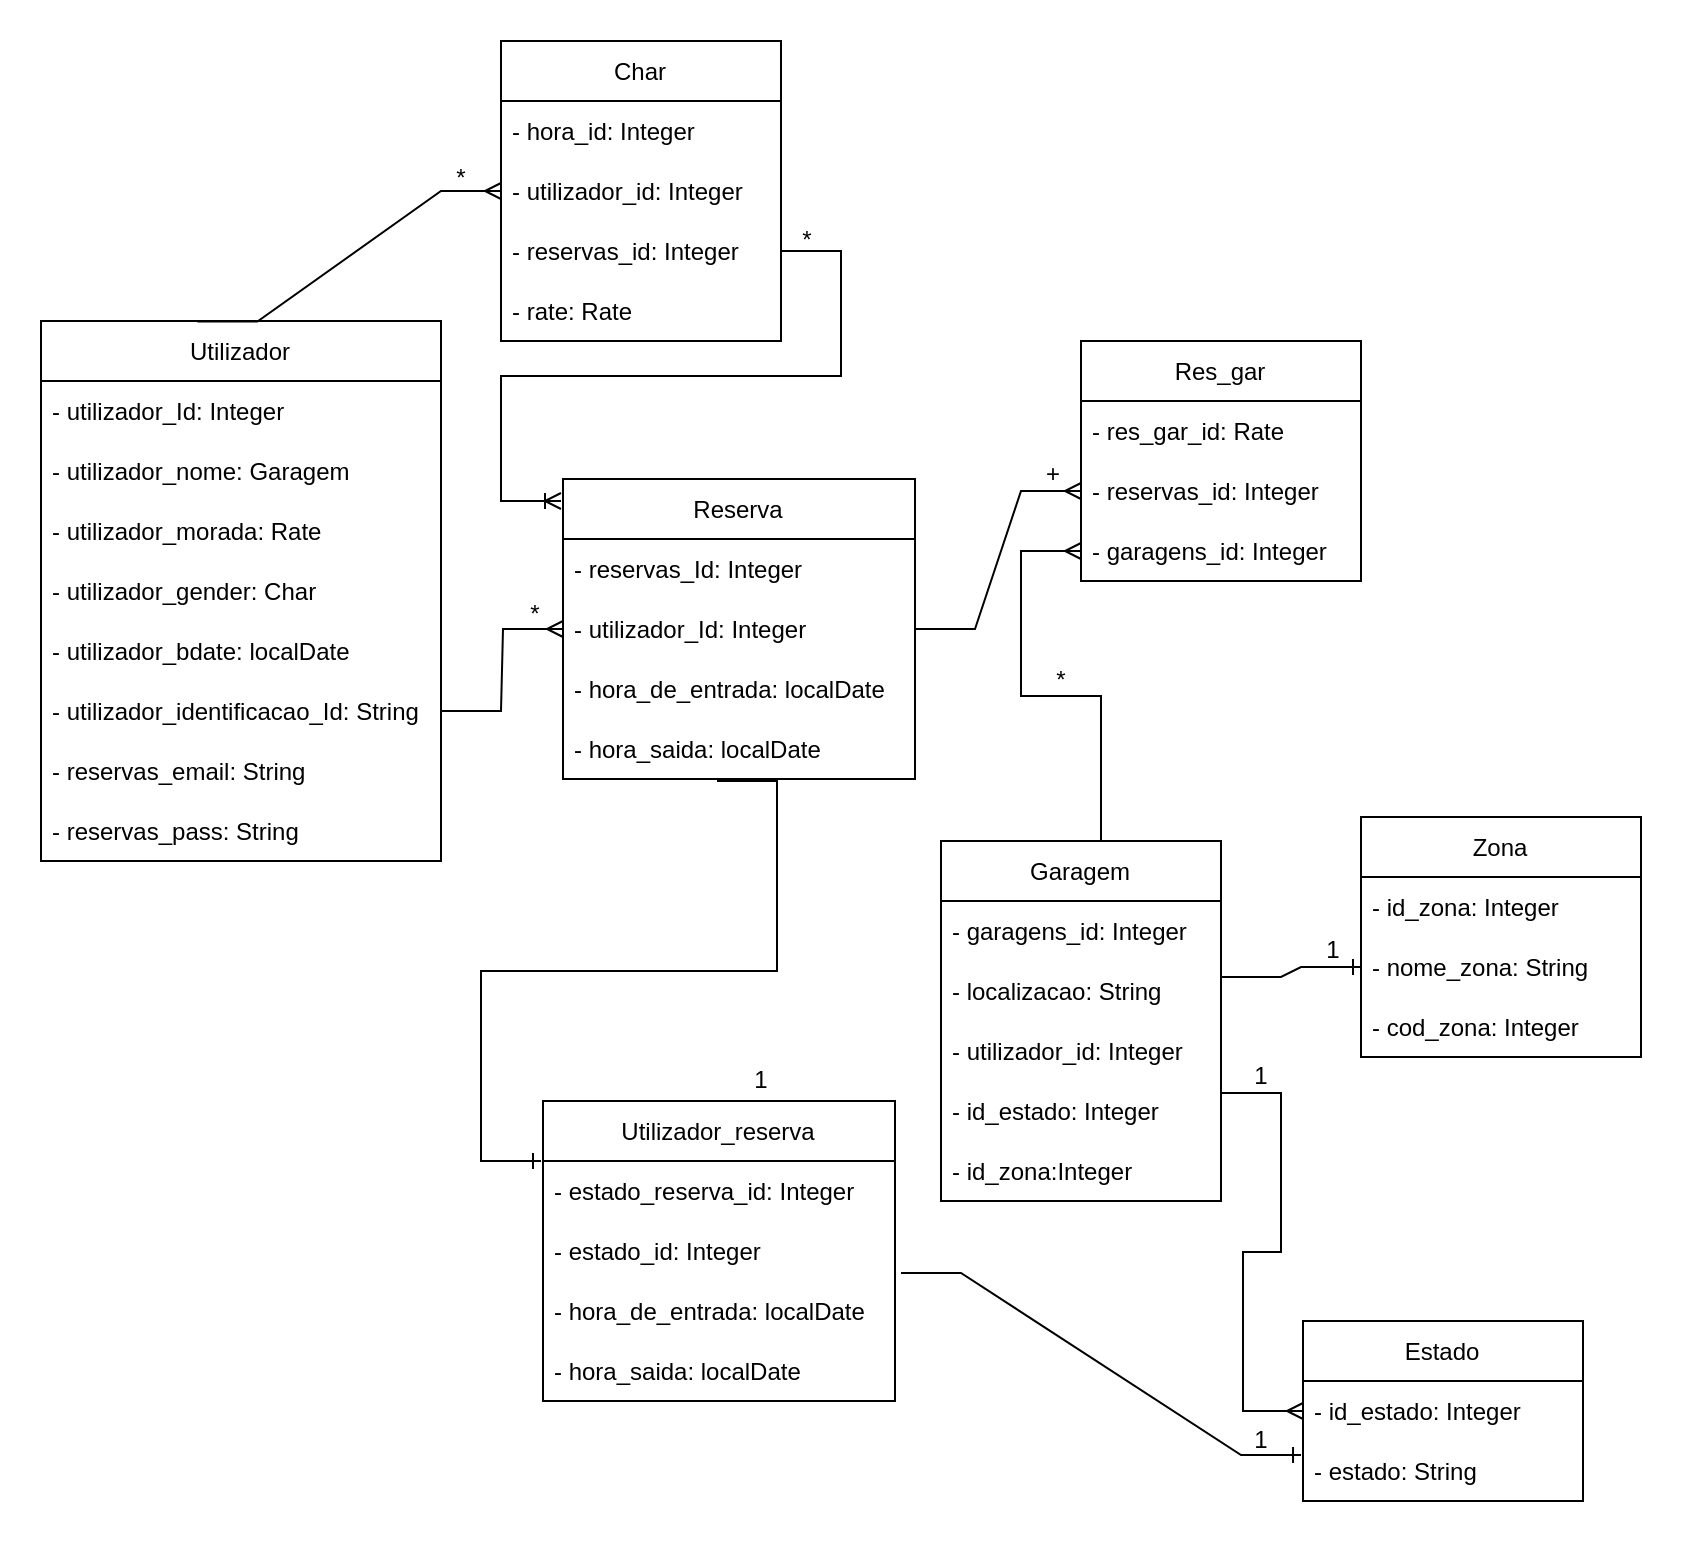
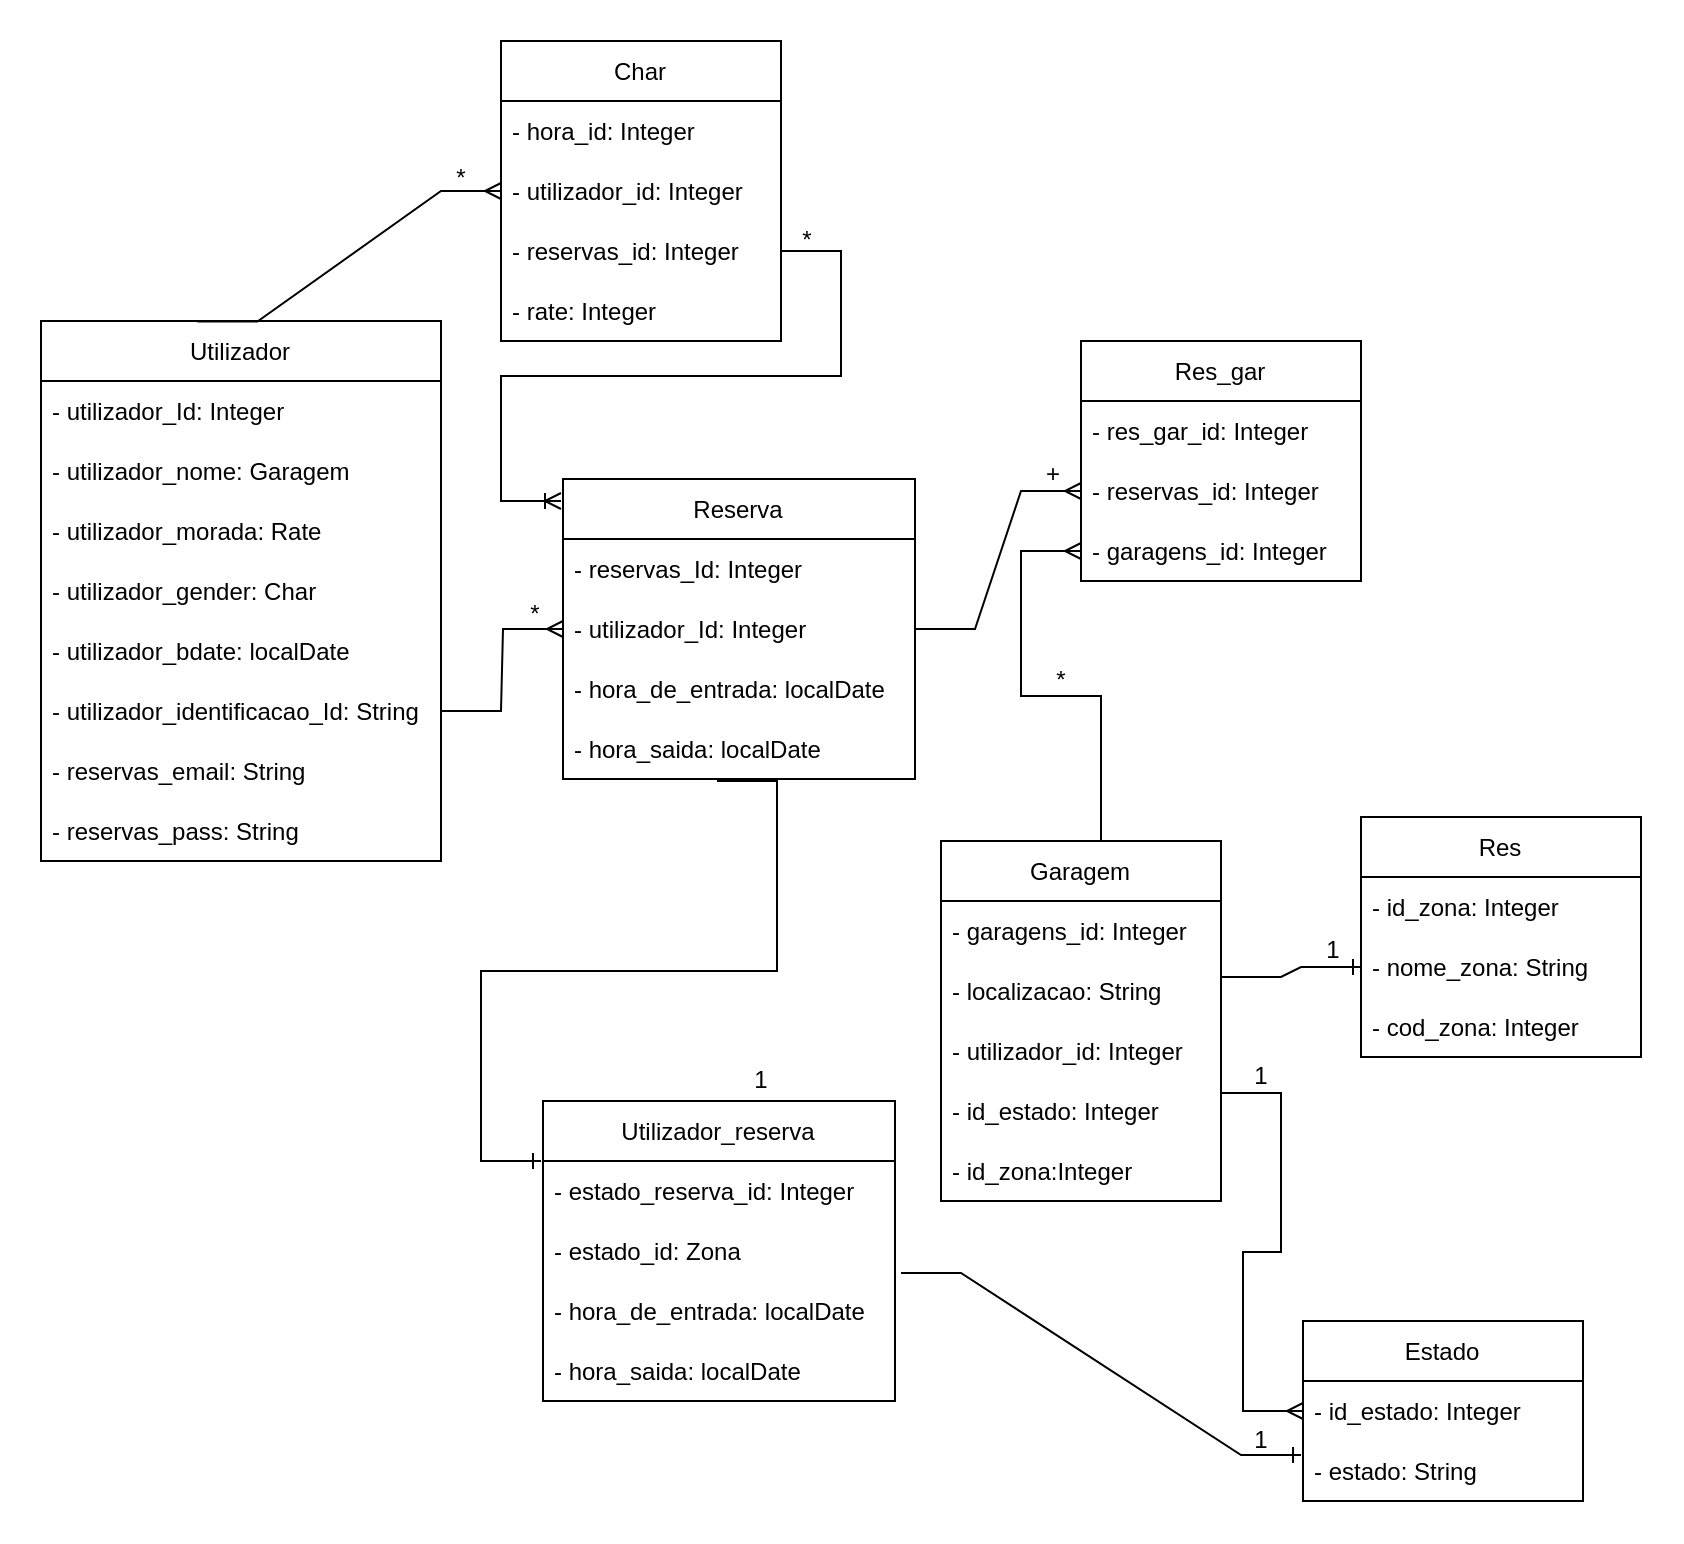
(583, 312) -> (603, 312)
(1200, 432) -> (1221, 432)
(1500, 848) -> (1500, 848)
(676, 1252) -> (656, 1252)
